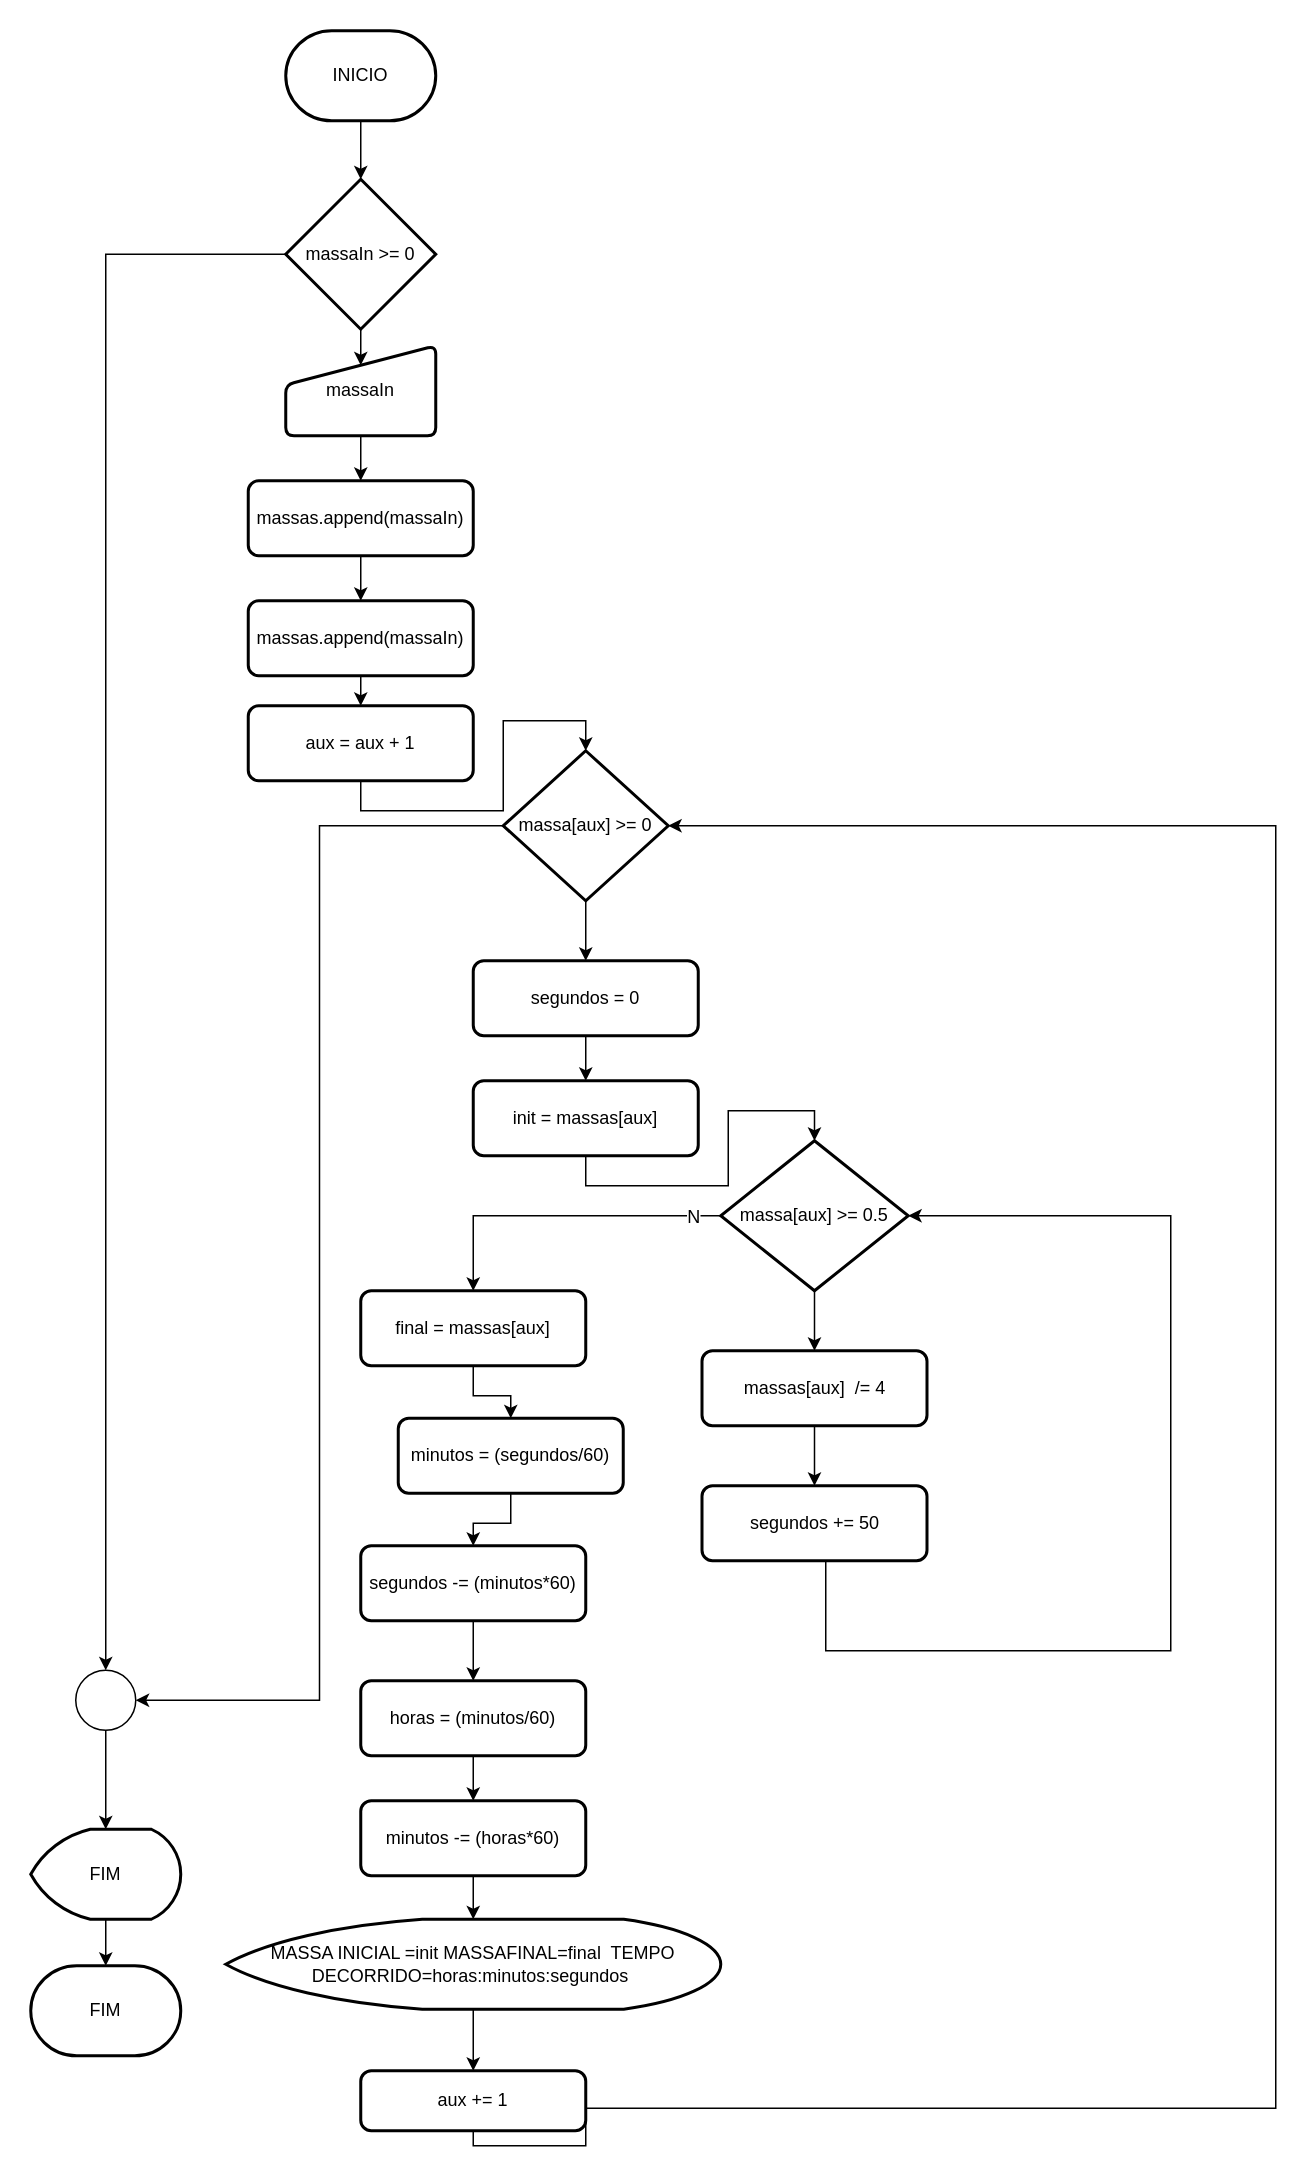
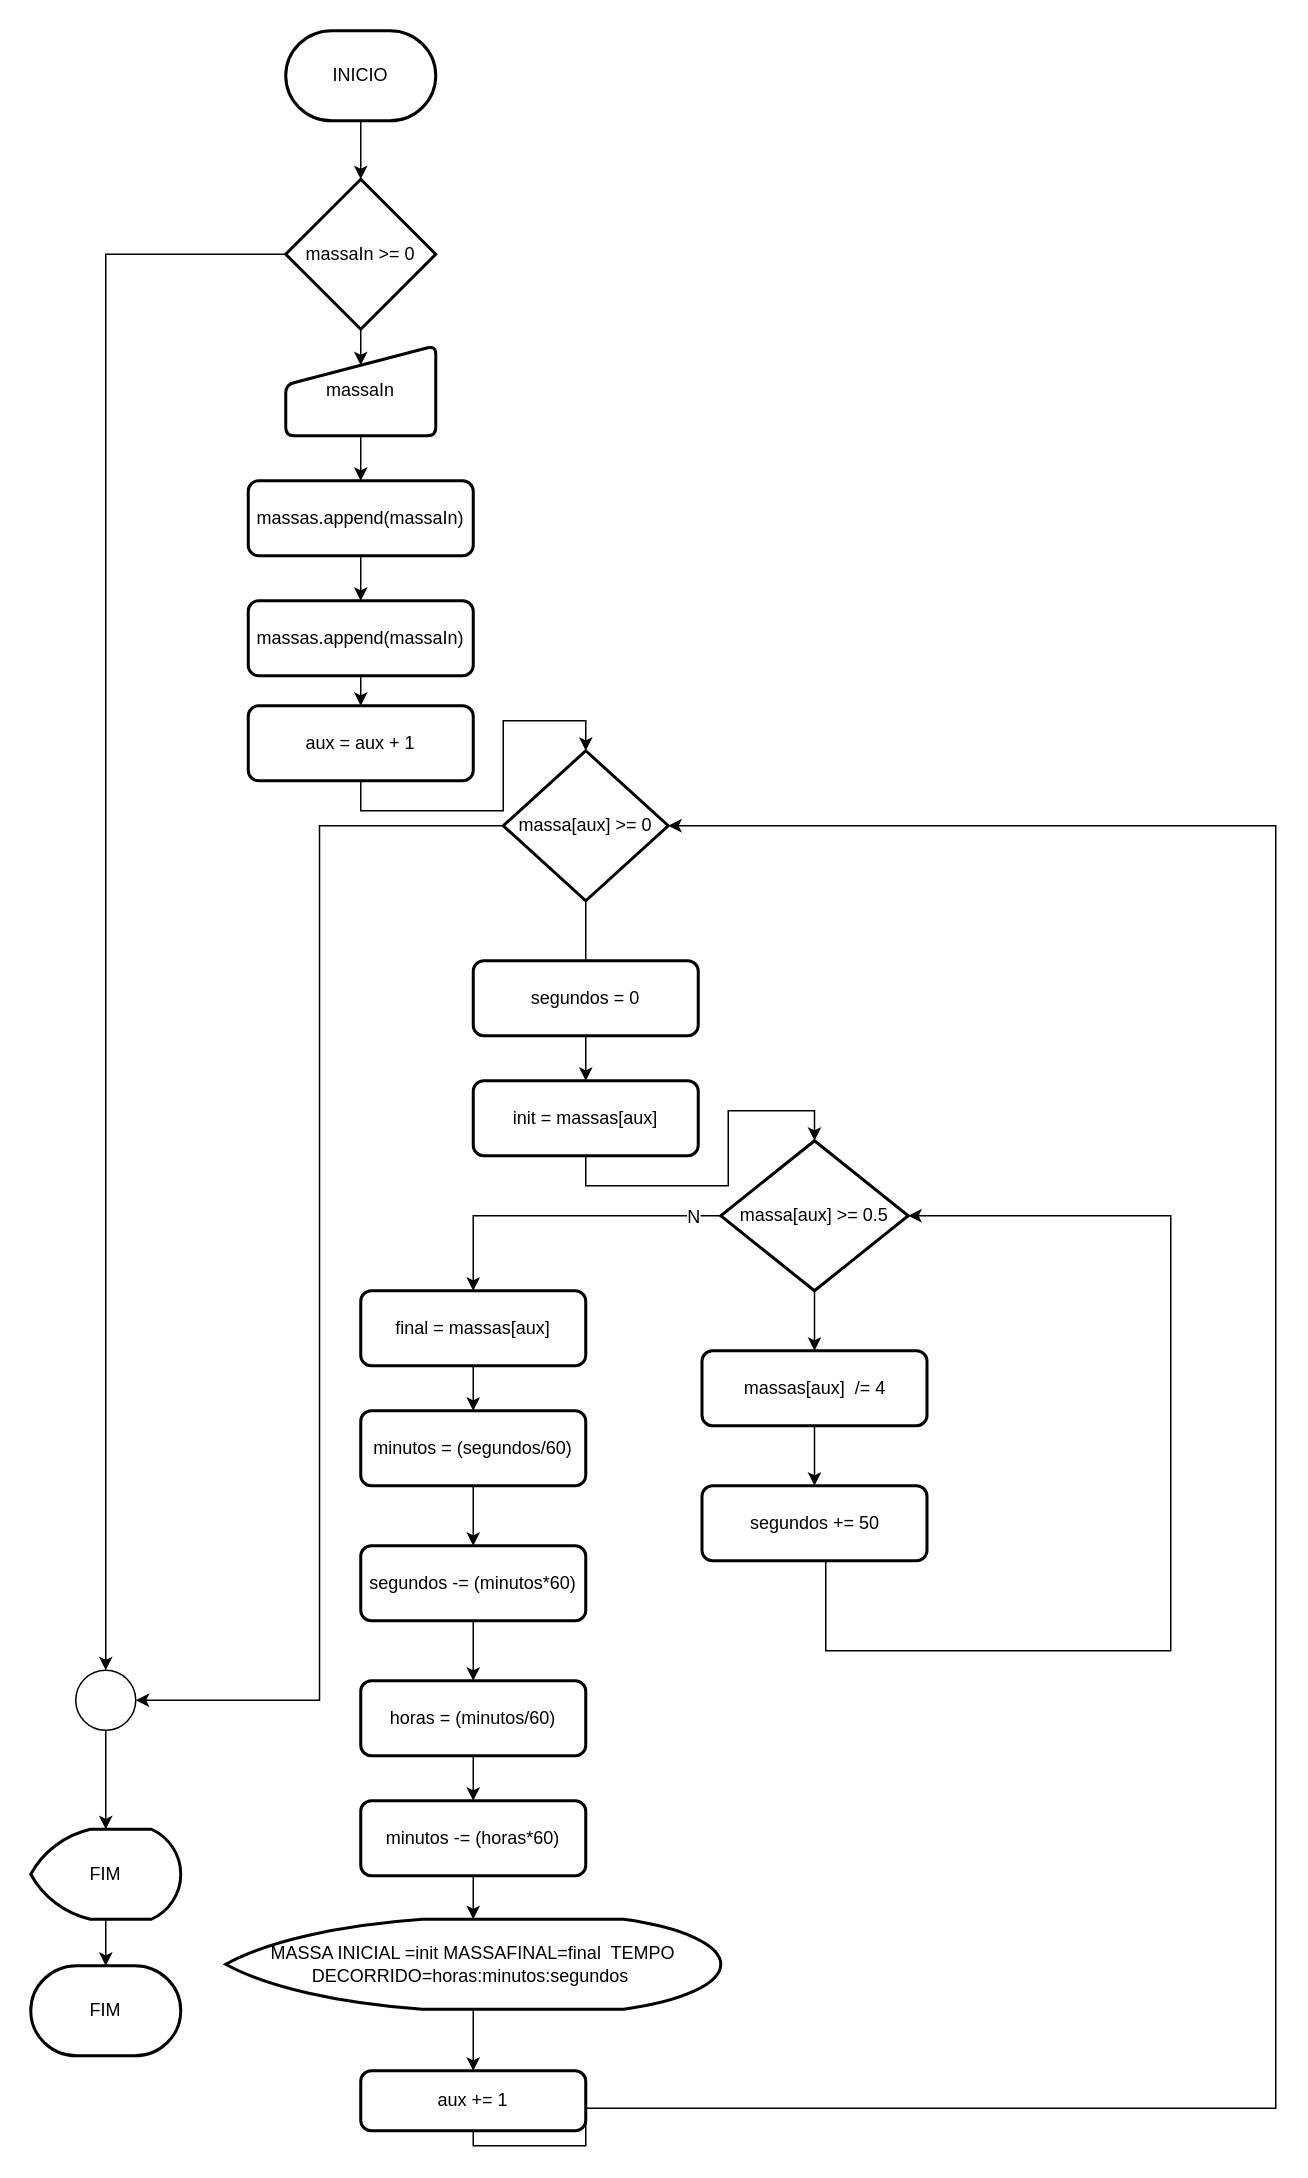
(586, 949) -> (586, 953)
(511, 1456) -> (473, 1448)
